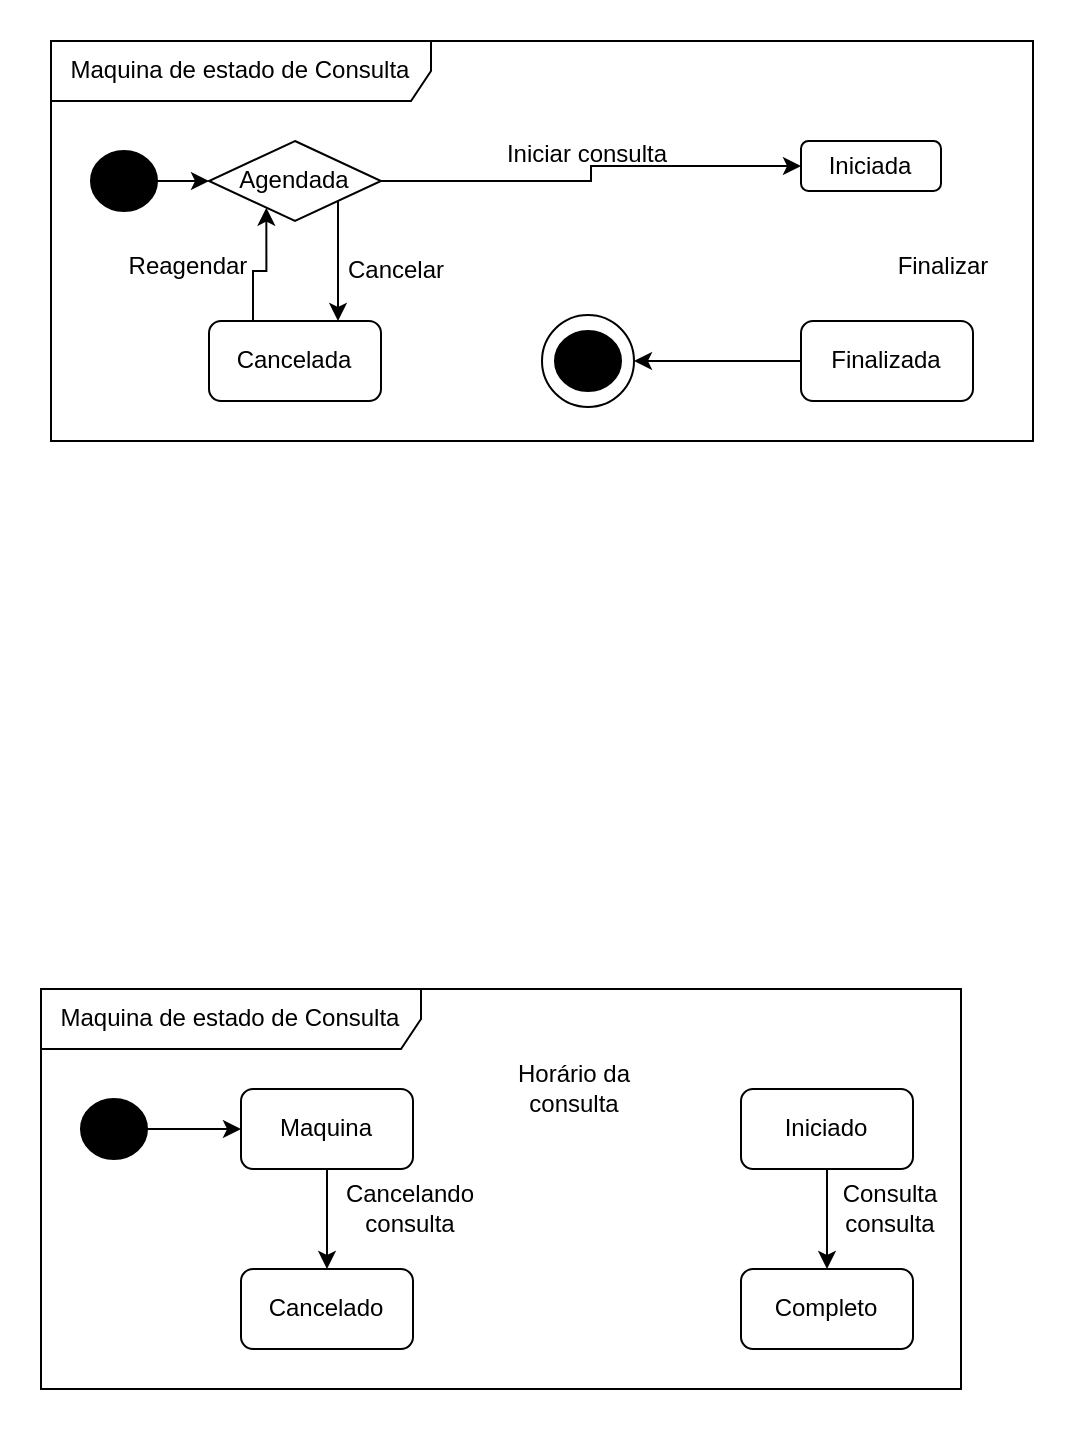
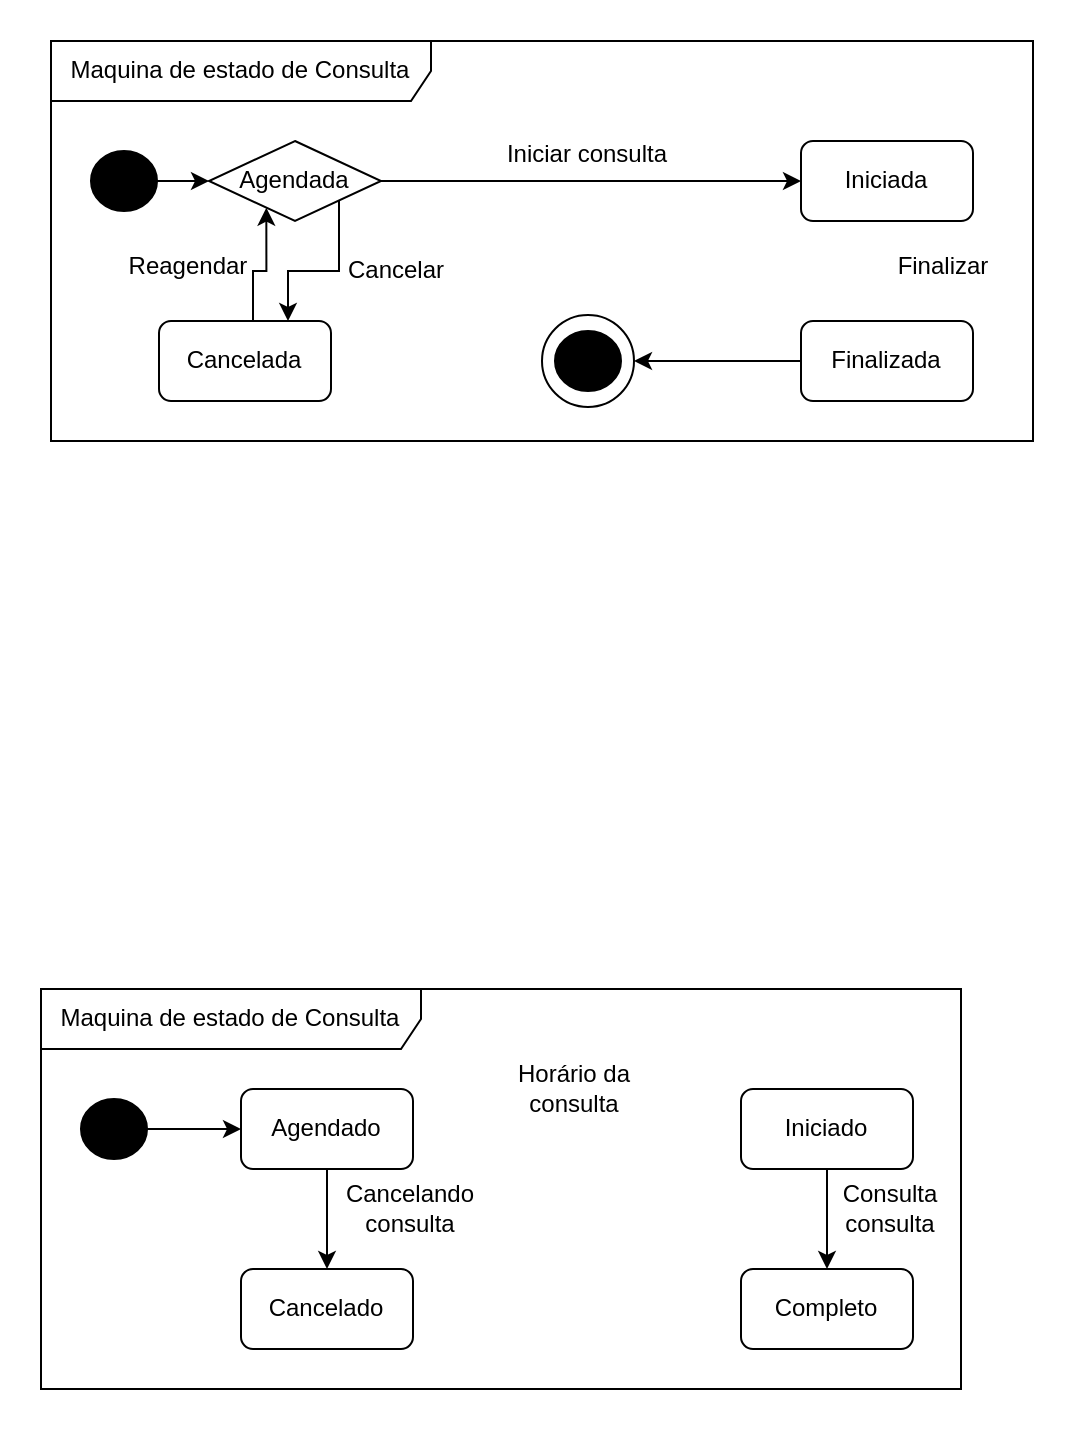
(871, 166) -> (887, 181)
(295, 361) -> (245, 361)
(327, 1129) -> (327, 1129)
